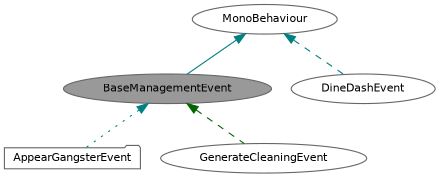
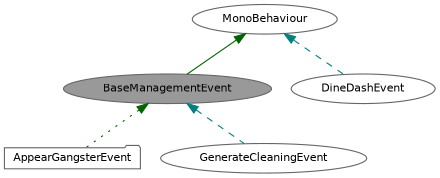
(212, 57) -> (212, 57)
(220, 127) -> (220, 127)
(112, 129) -> (112, 129)
